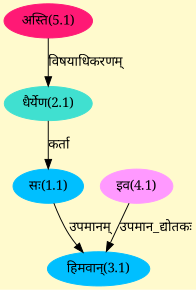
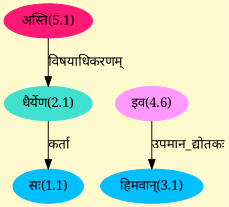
(137, 186) -> (152, 104)
(64, 225) -> none
